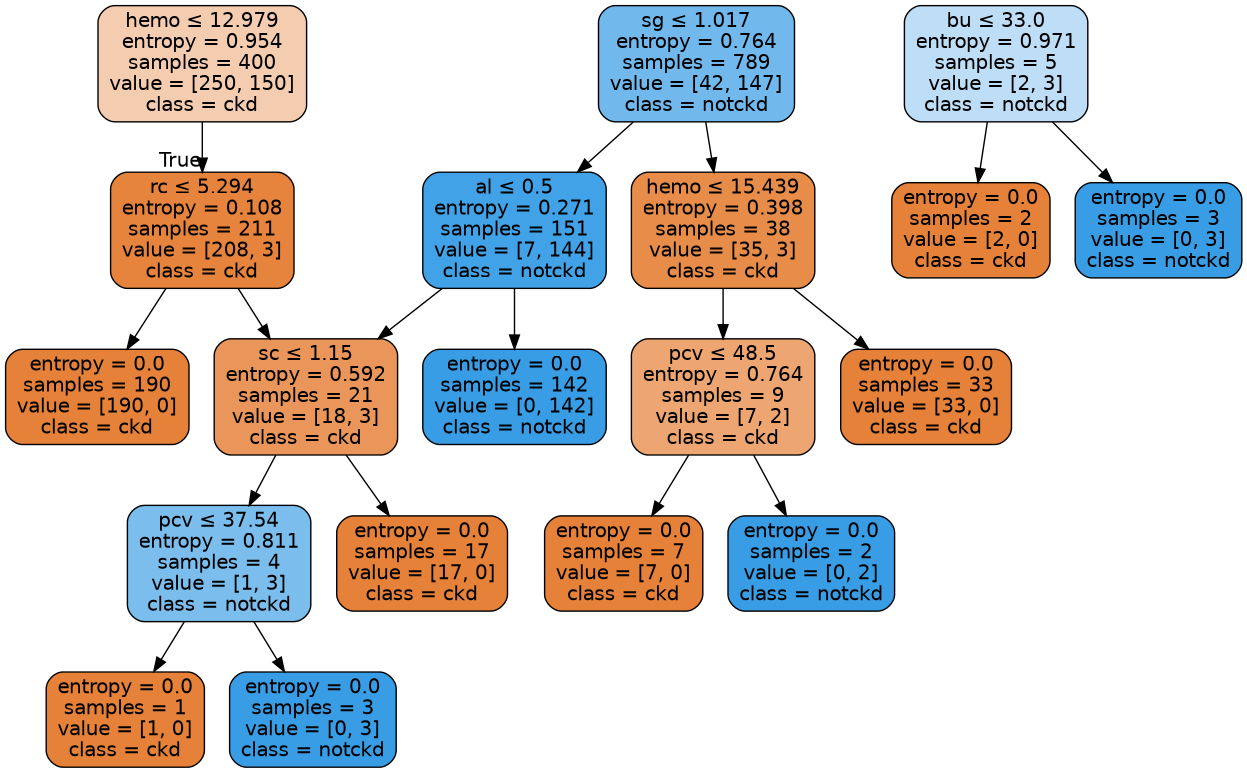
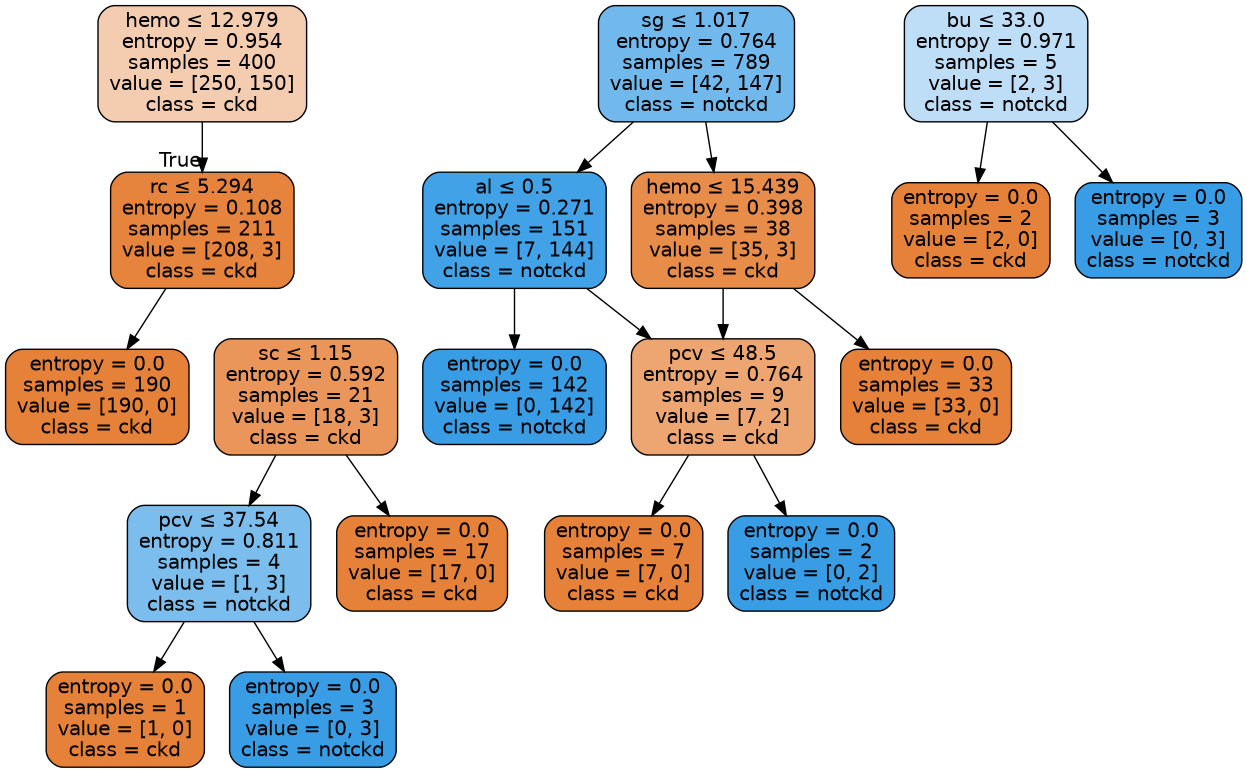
(250, 308) -> none
(416, 309) -> (613, 309)
